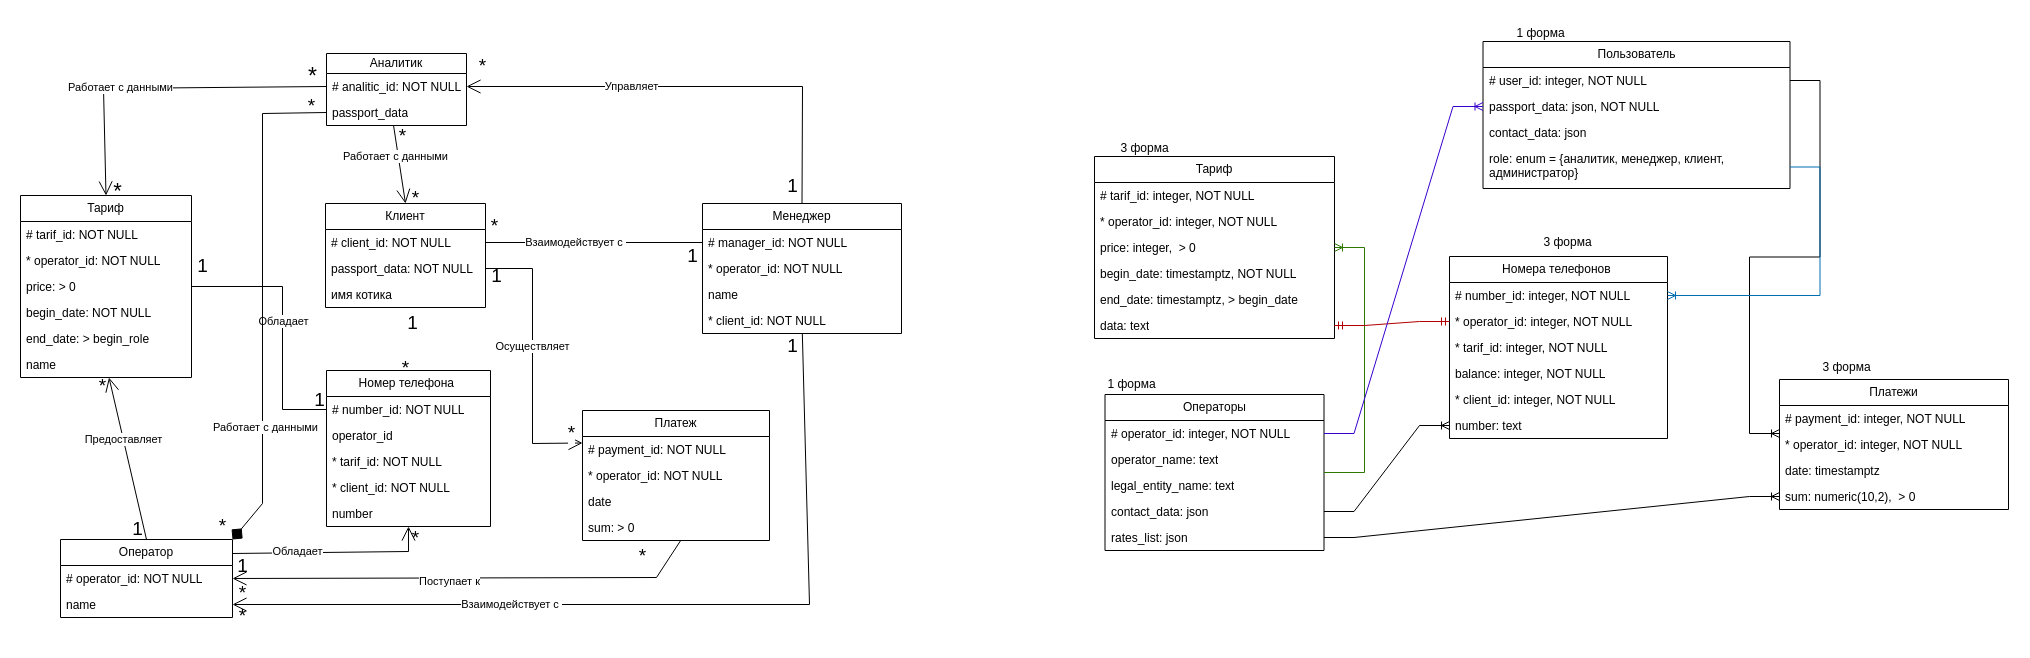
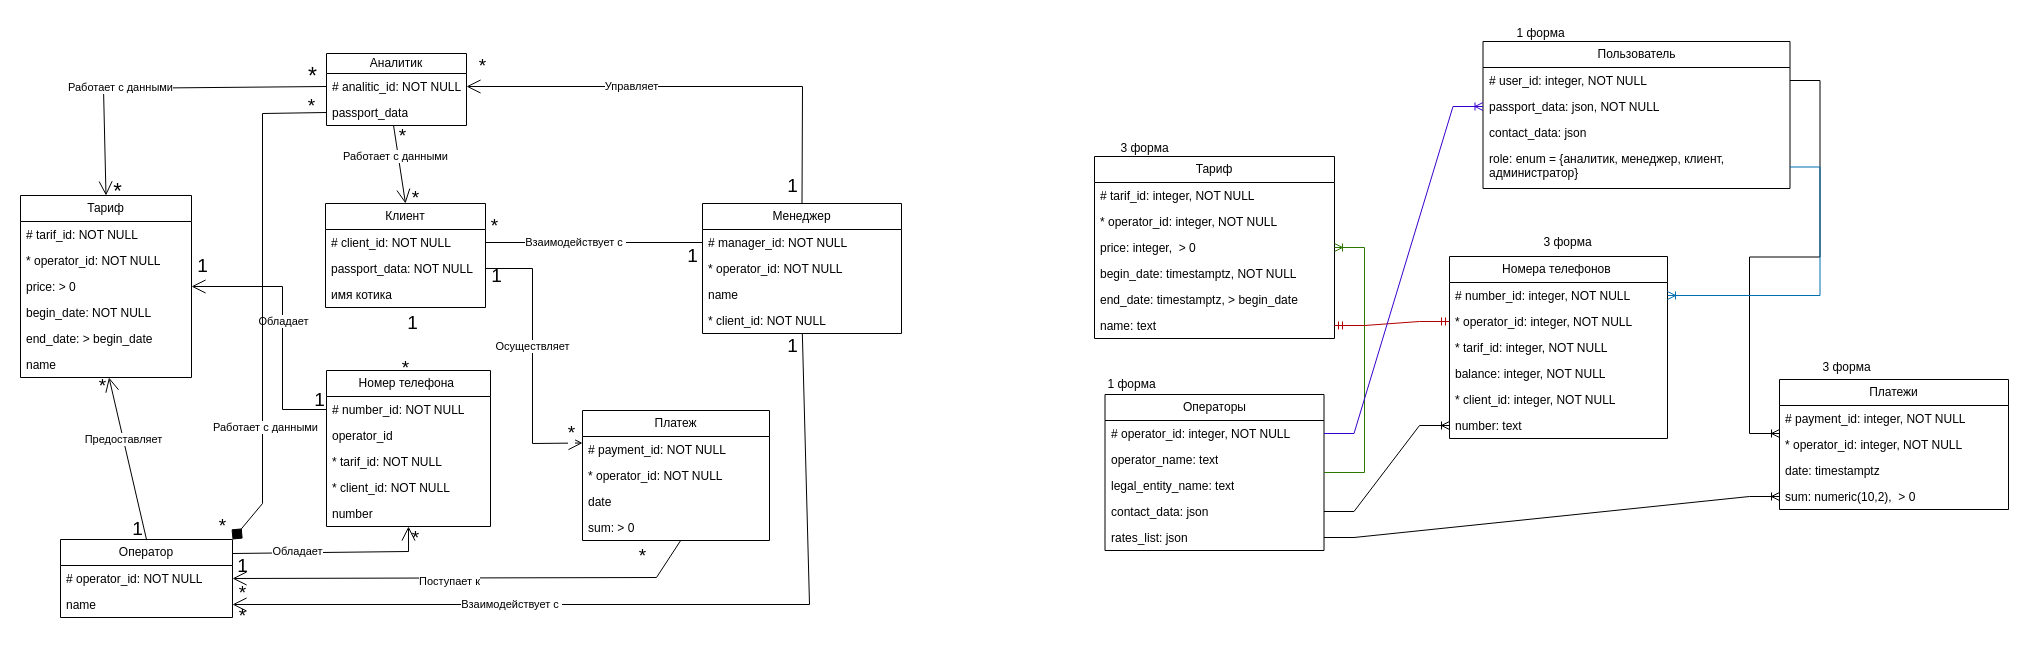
(196, 287) -> (197, 287)
(1131, 327) -> (1131, 327)
(93, 340) -> (94, 340)
